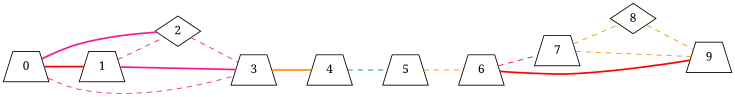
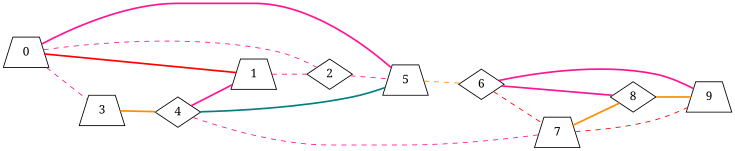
none -> (221, 3)
(596, 34) -> (596, 114)
(670, 37) -> (674, 97)
(98, 40) -> (182, 41)
(215, 50) -> (369, 77)
(633, 54) -> (633, 125)
(178, 68) -> (212, 95)
(330, 70) -> (178, 112)
(367, 70) -> (294, 106)
(481, 70) -> (481, 84)
(595, 72) -> (597, 69)
none -> (557, 91)
none -> (364, 145)
